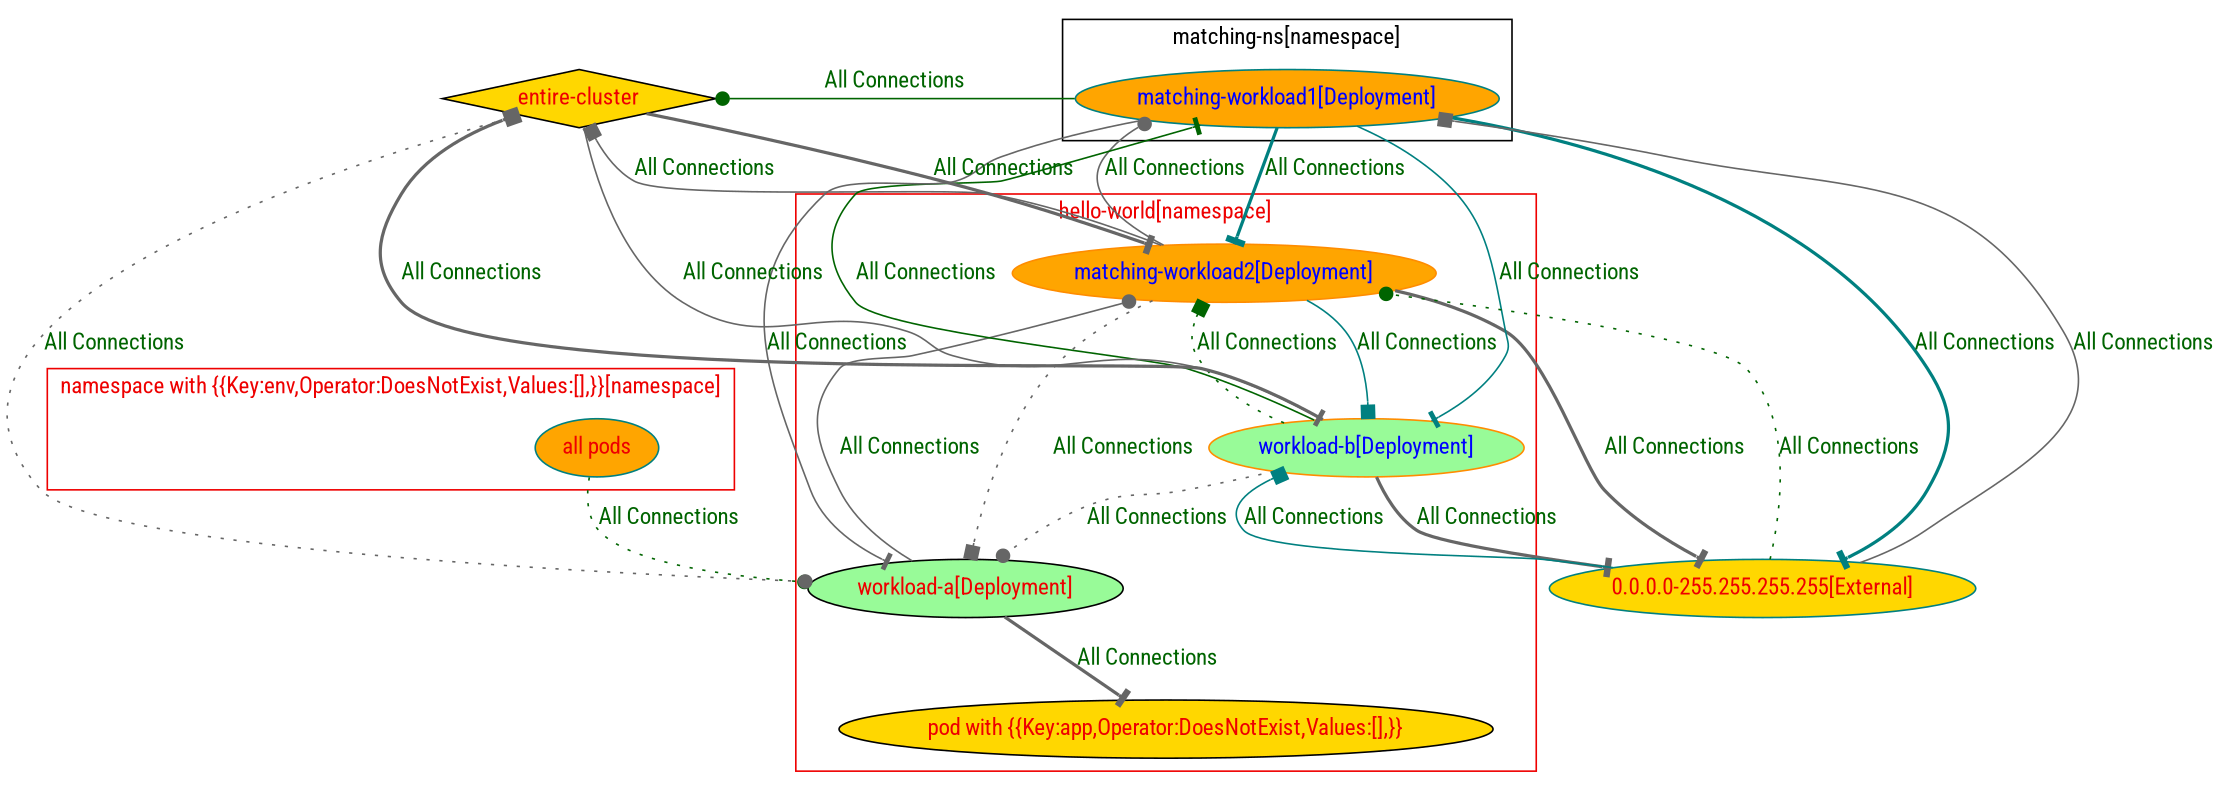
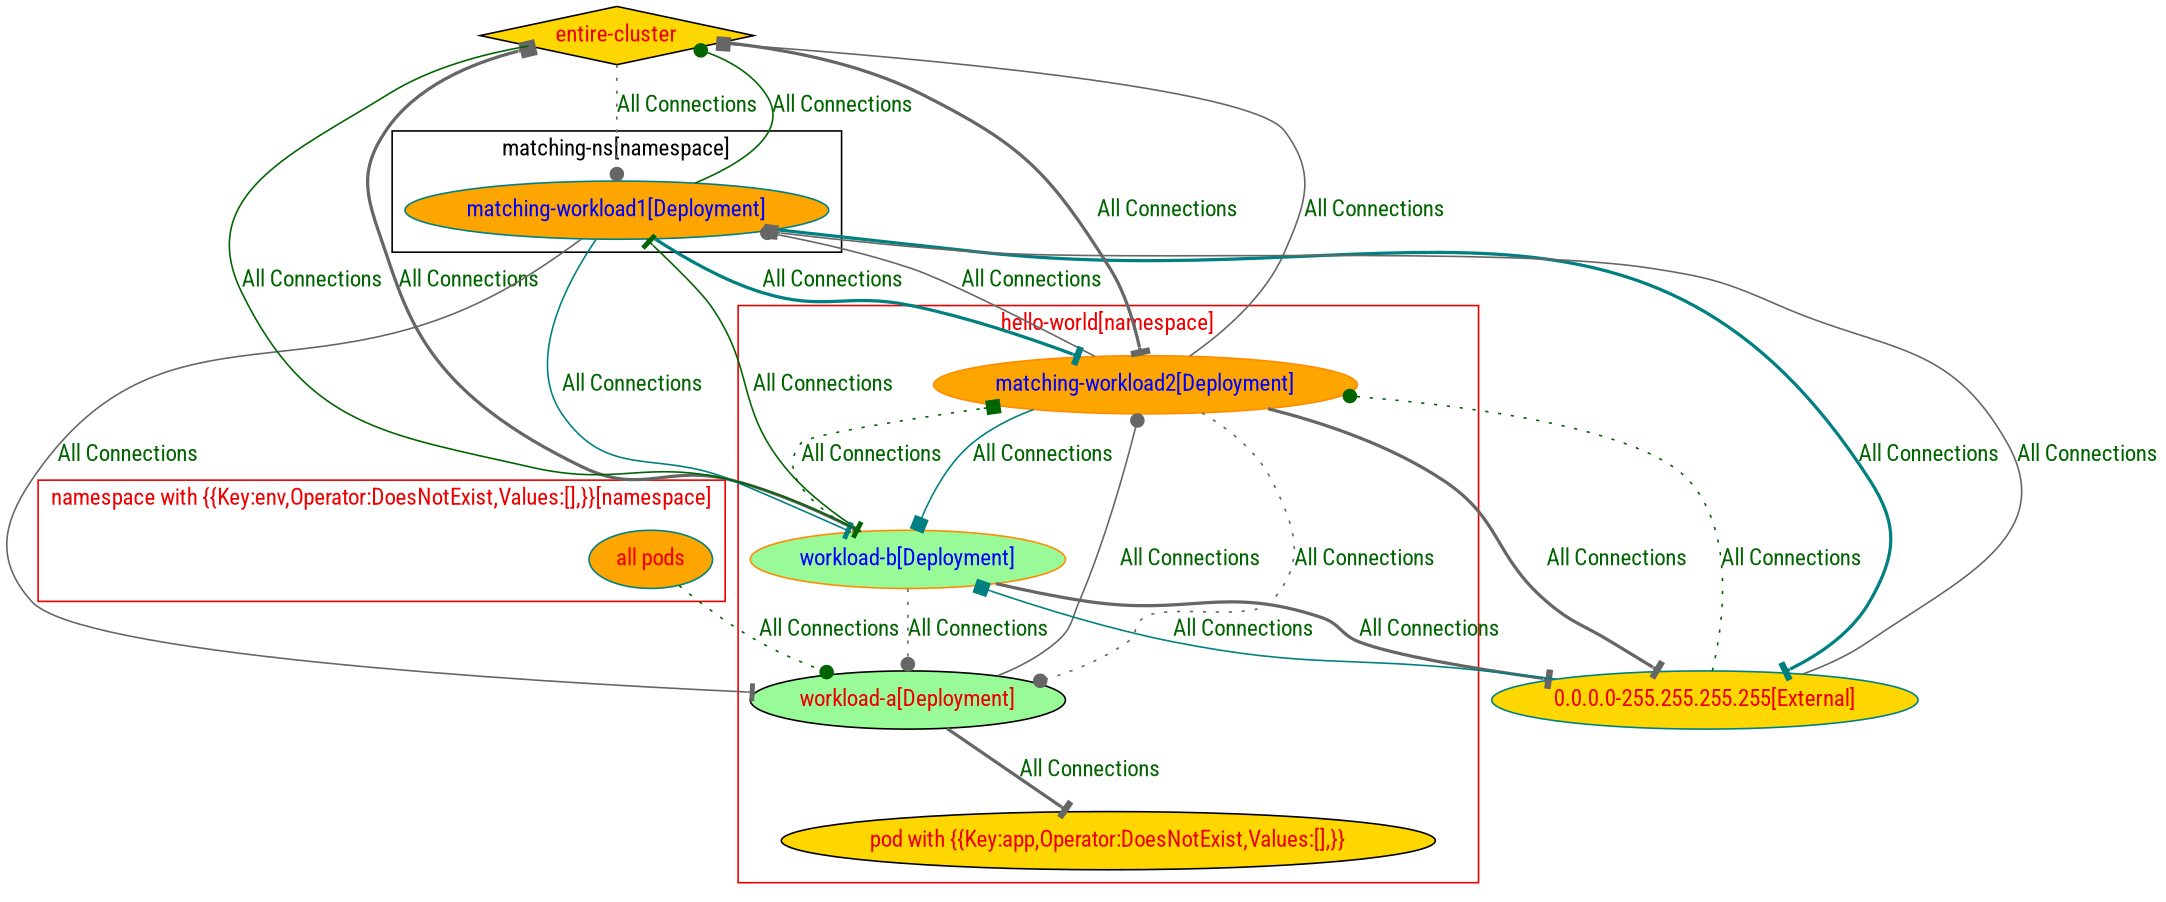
(881, 325) -> (320, 395)
(1032, 397) -> (1280, 590)
(70, 505) -> (617, 116)
